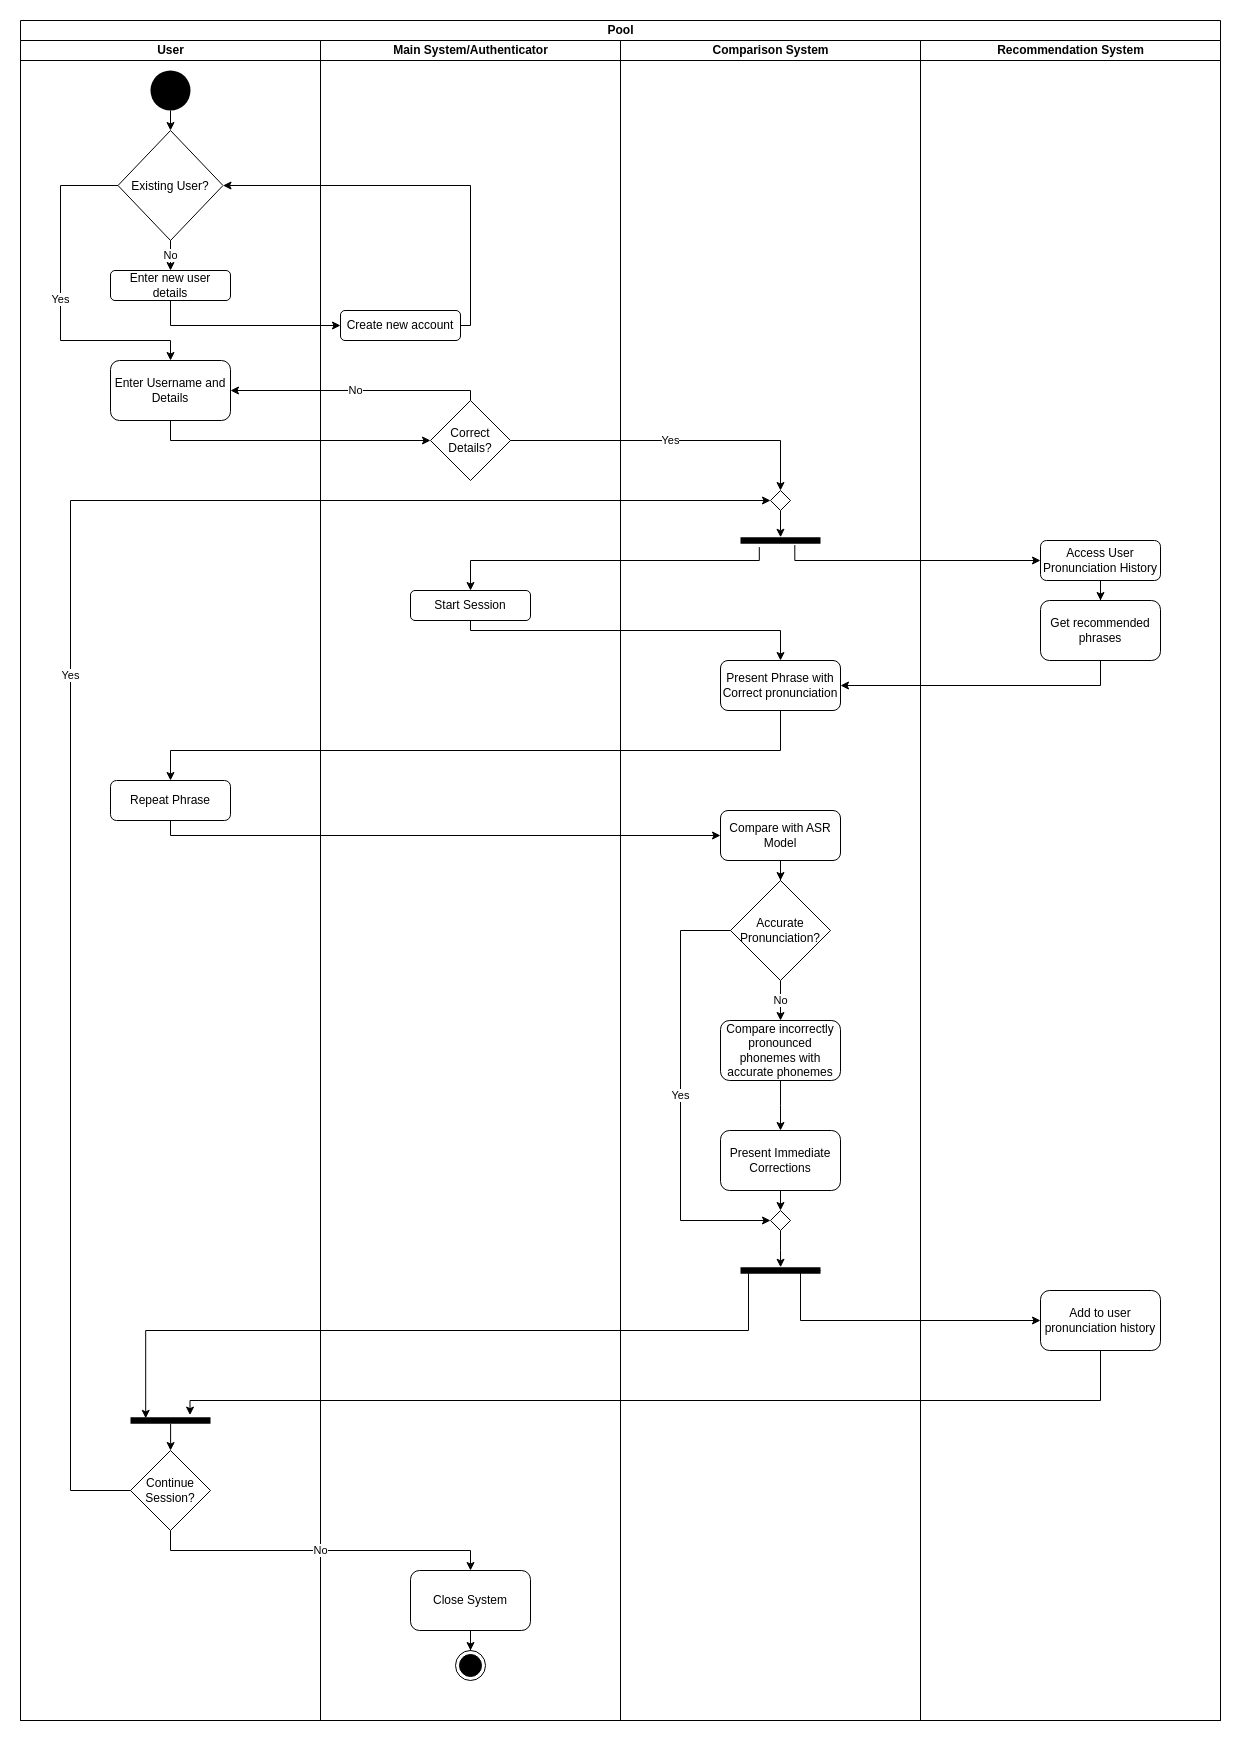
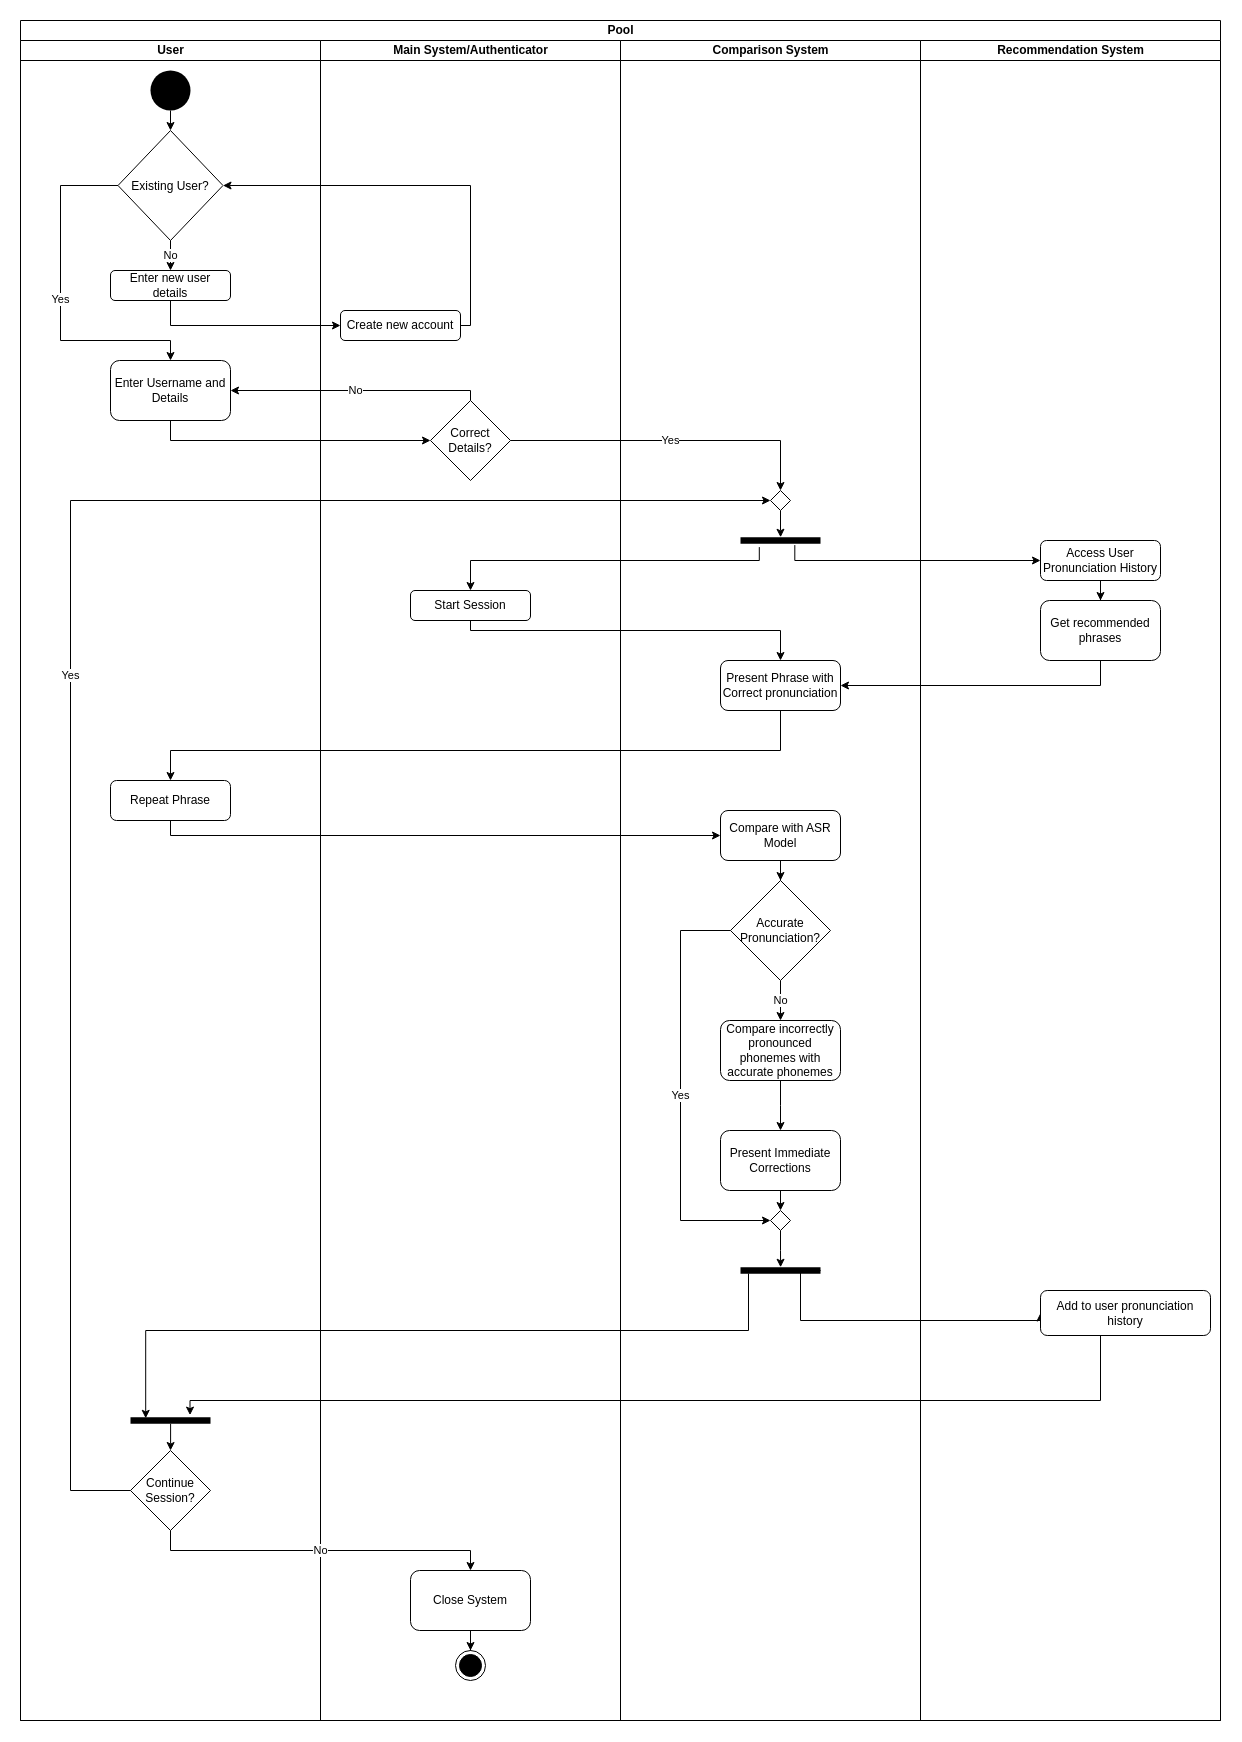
(1101, 1321) -> (1126, 1313)
